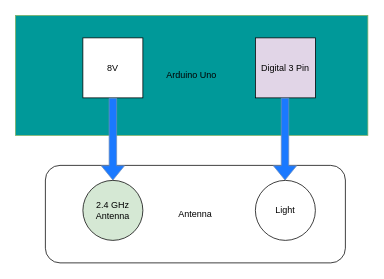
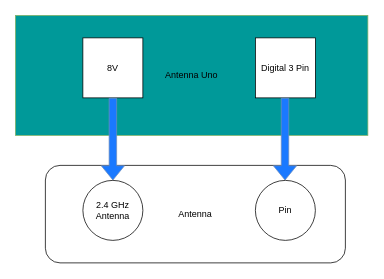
(285, 68) -> (285, 68)
(192, 75) -> (192, 75)
(113, 210) -> (113, 210)
(285, 210) -> (285, 210)
